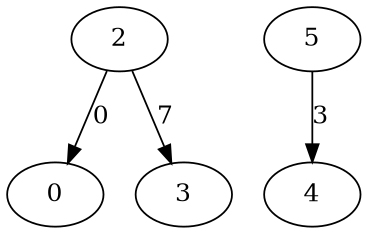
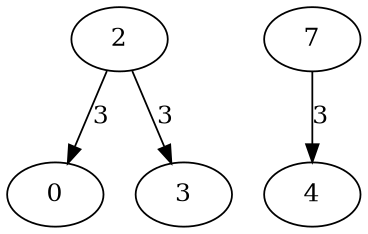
(312, 39) -> (312, 39)
(102, 117) -> (102, 117)
(166, 117) -> (166, 117)
